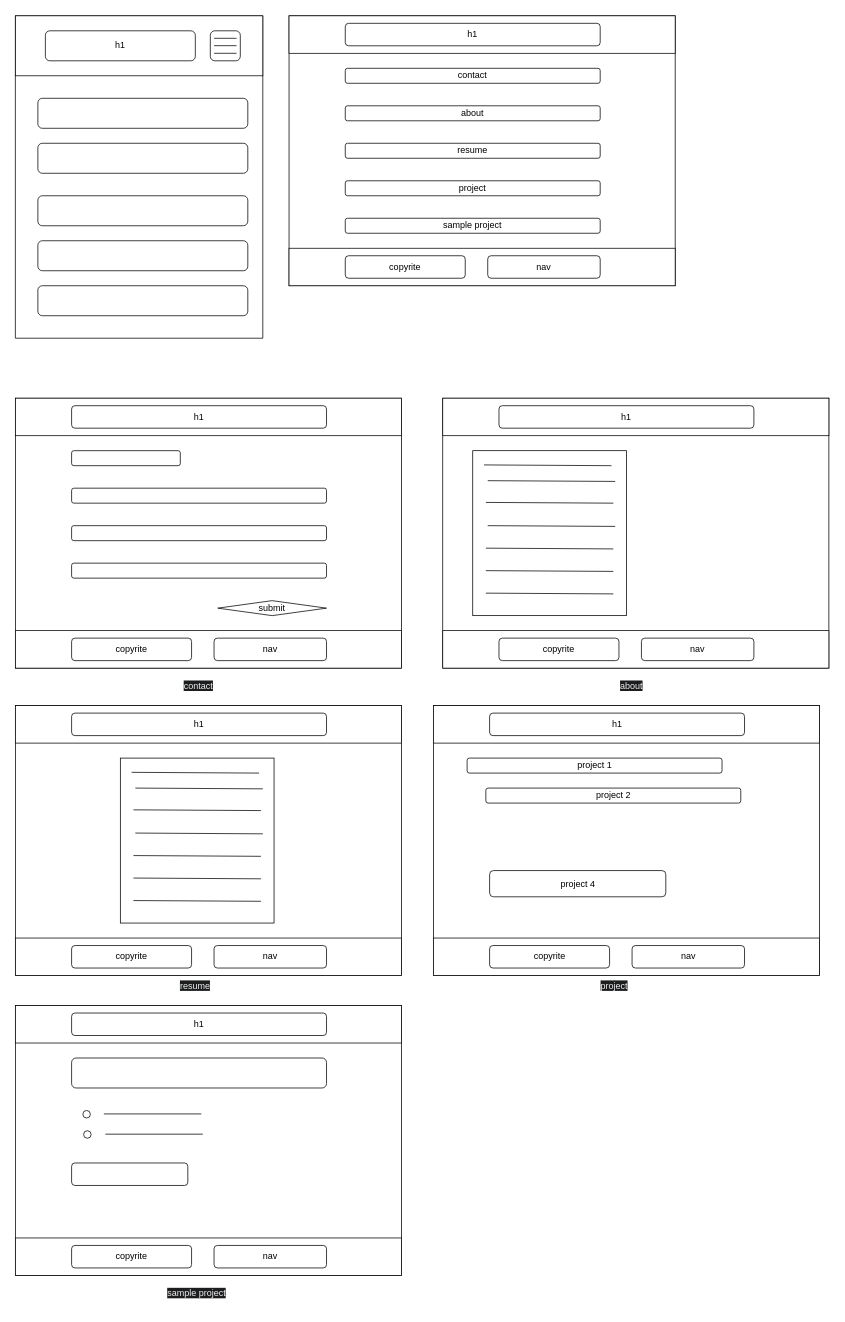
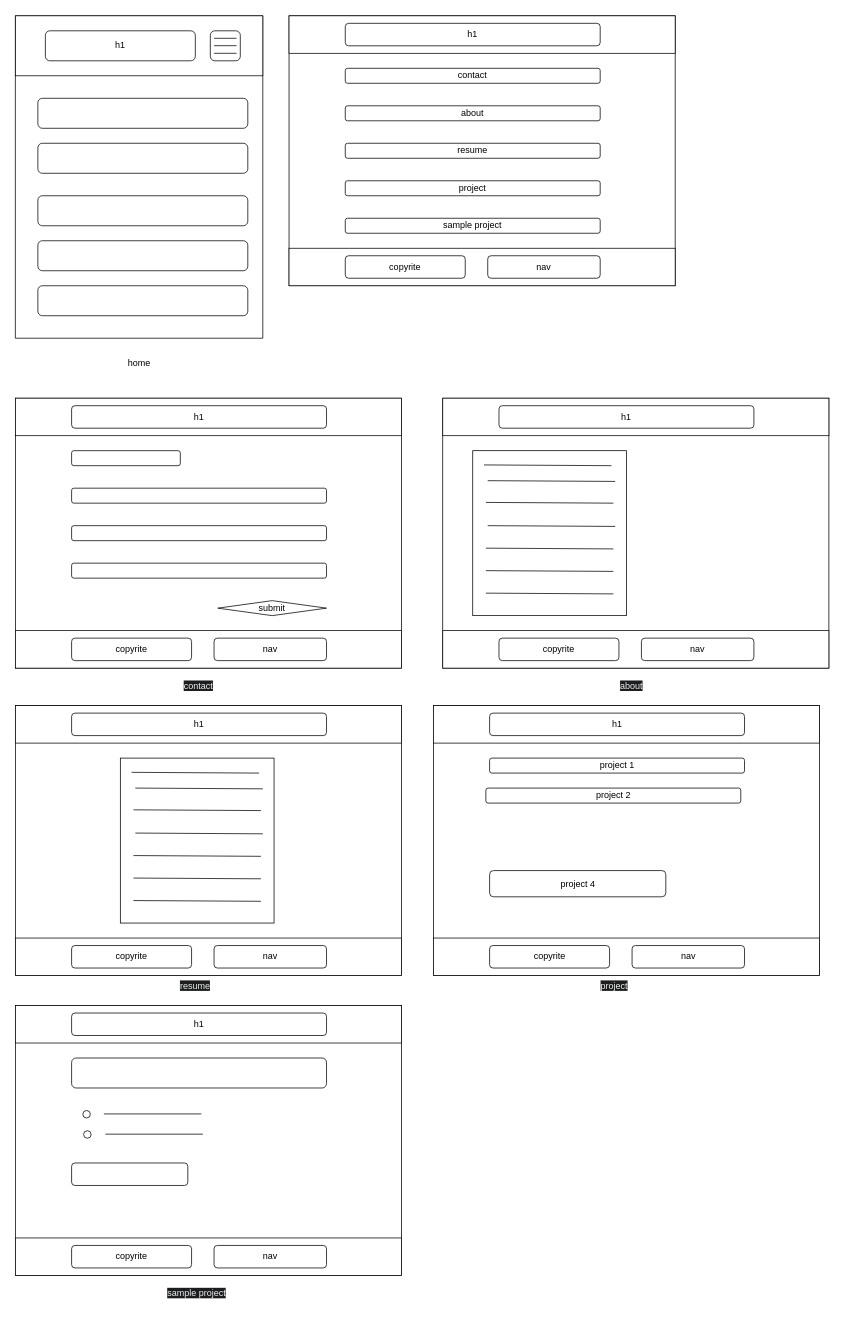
none -> (139, 363)
(595, 765) -> (617, 765)
